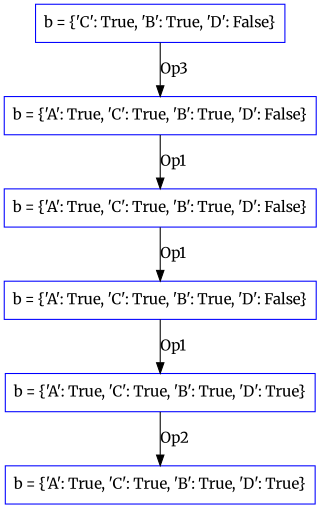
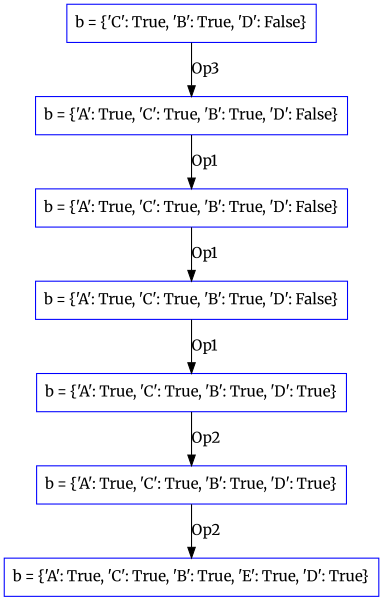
none -> (192, 577)
